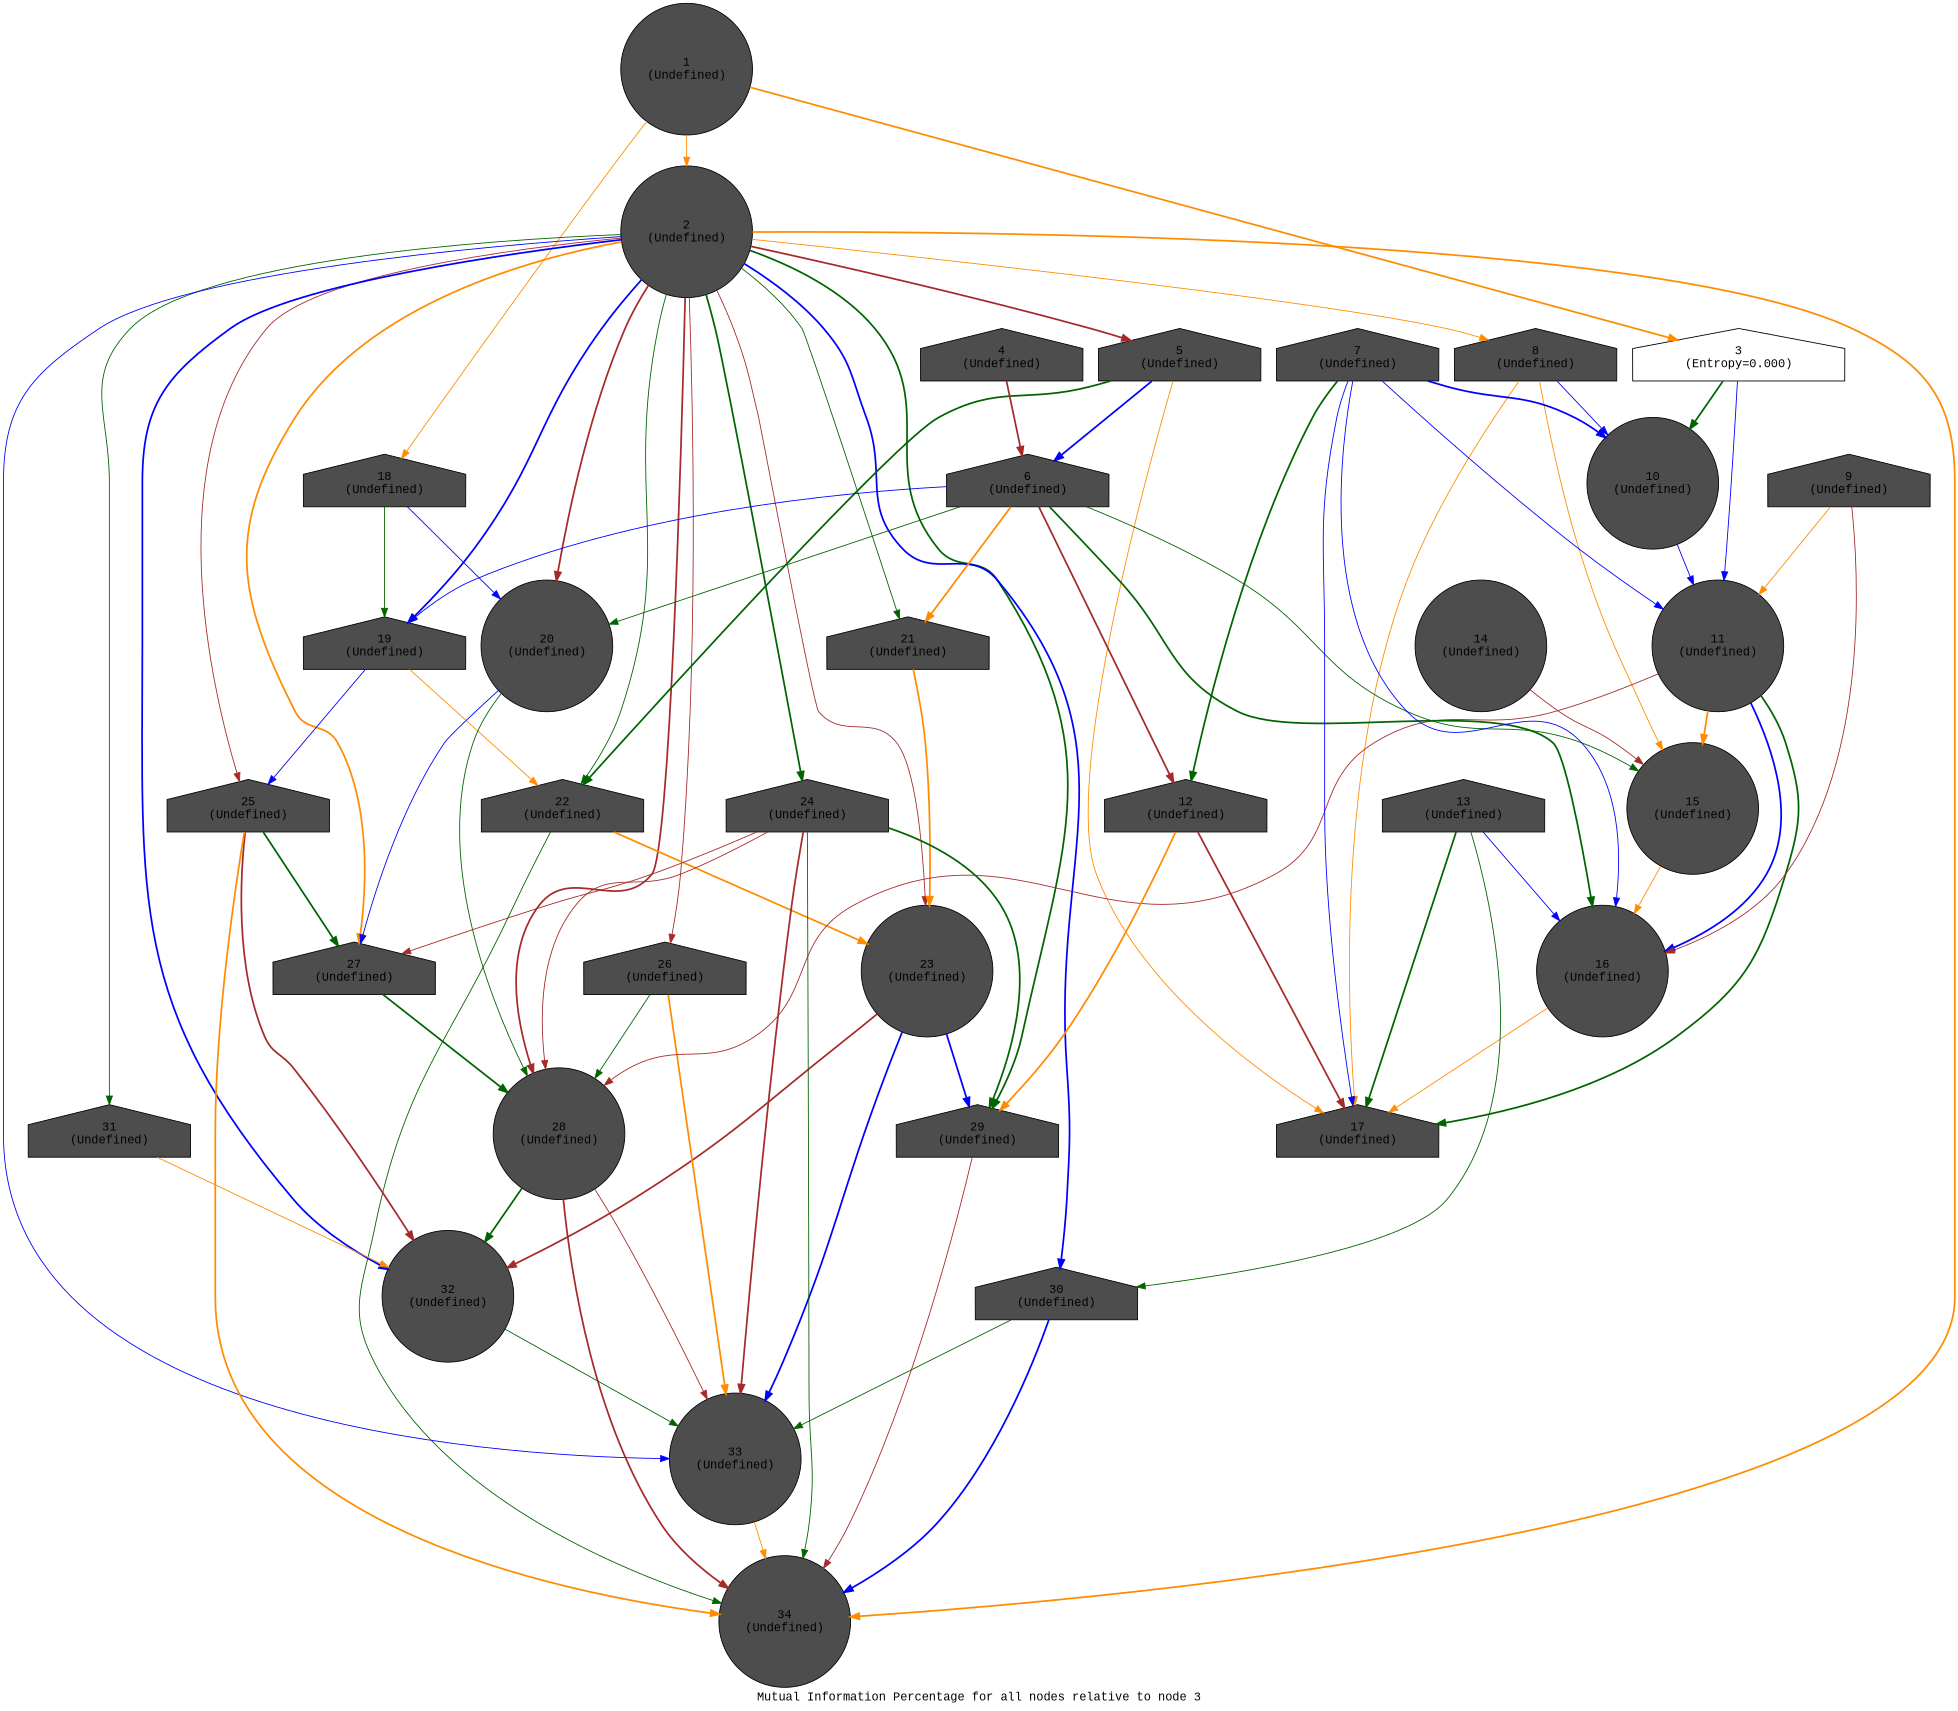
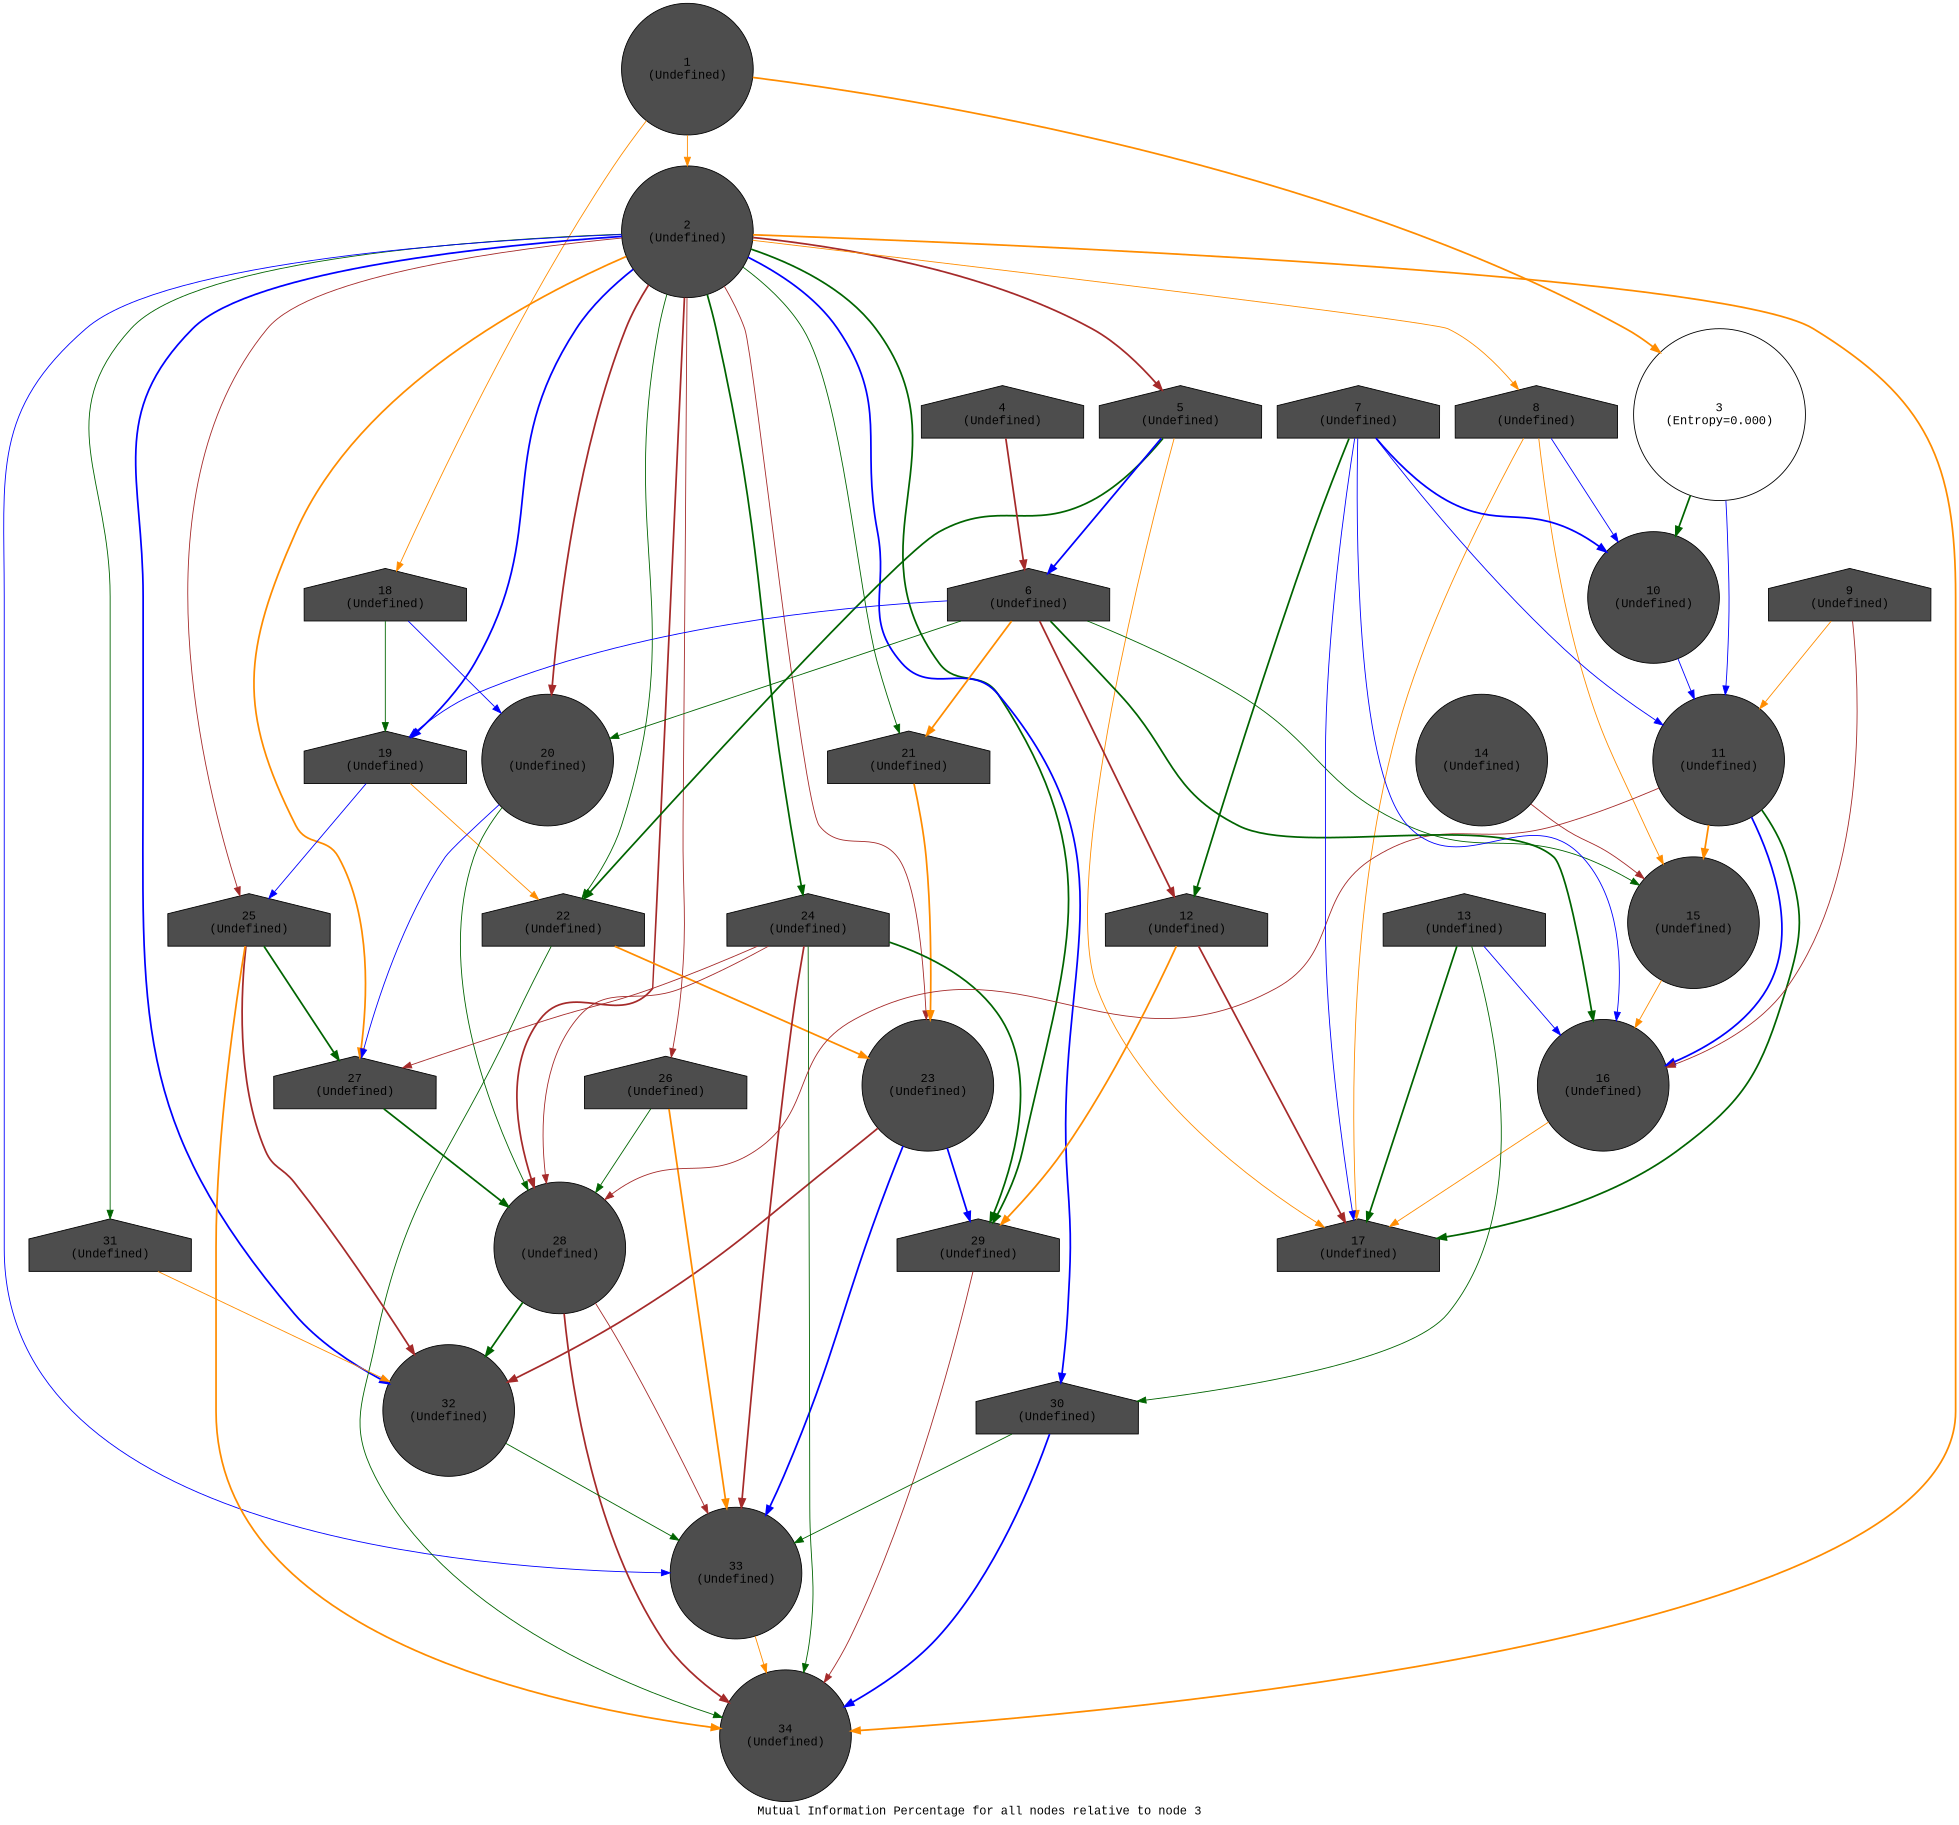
(1739, 357) -> (1720, 415)
